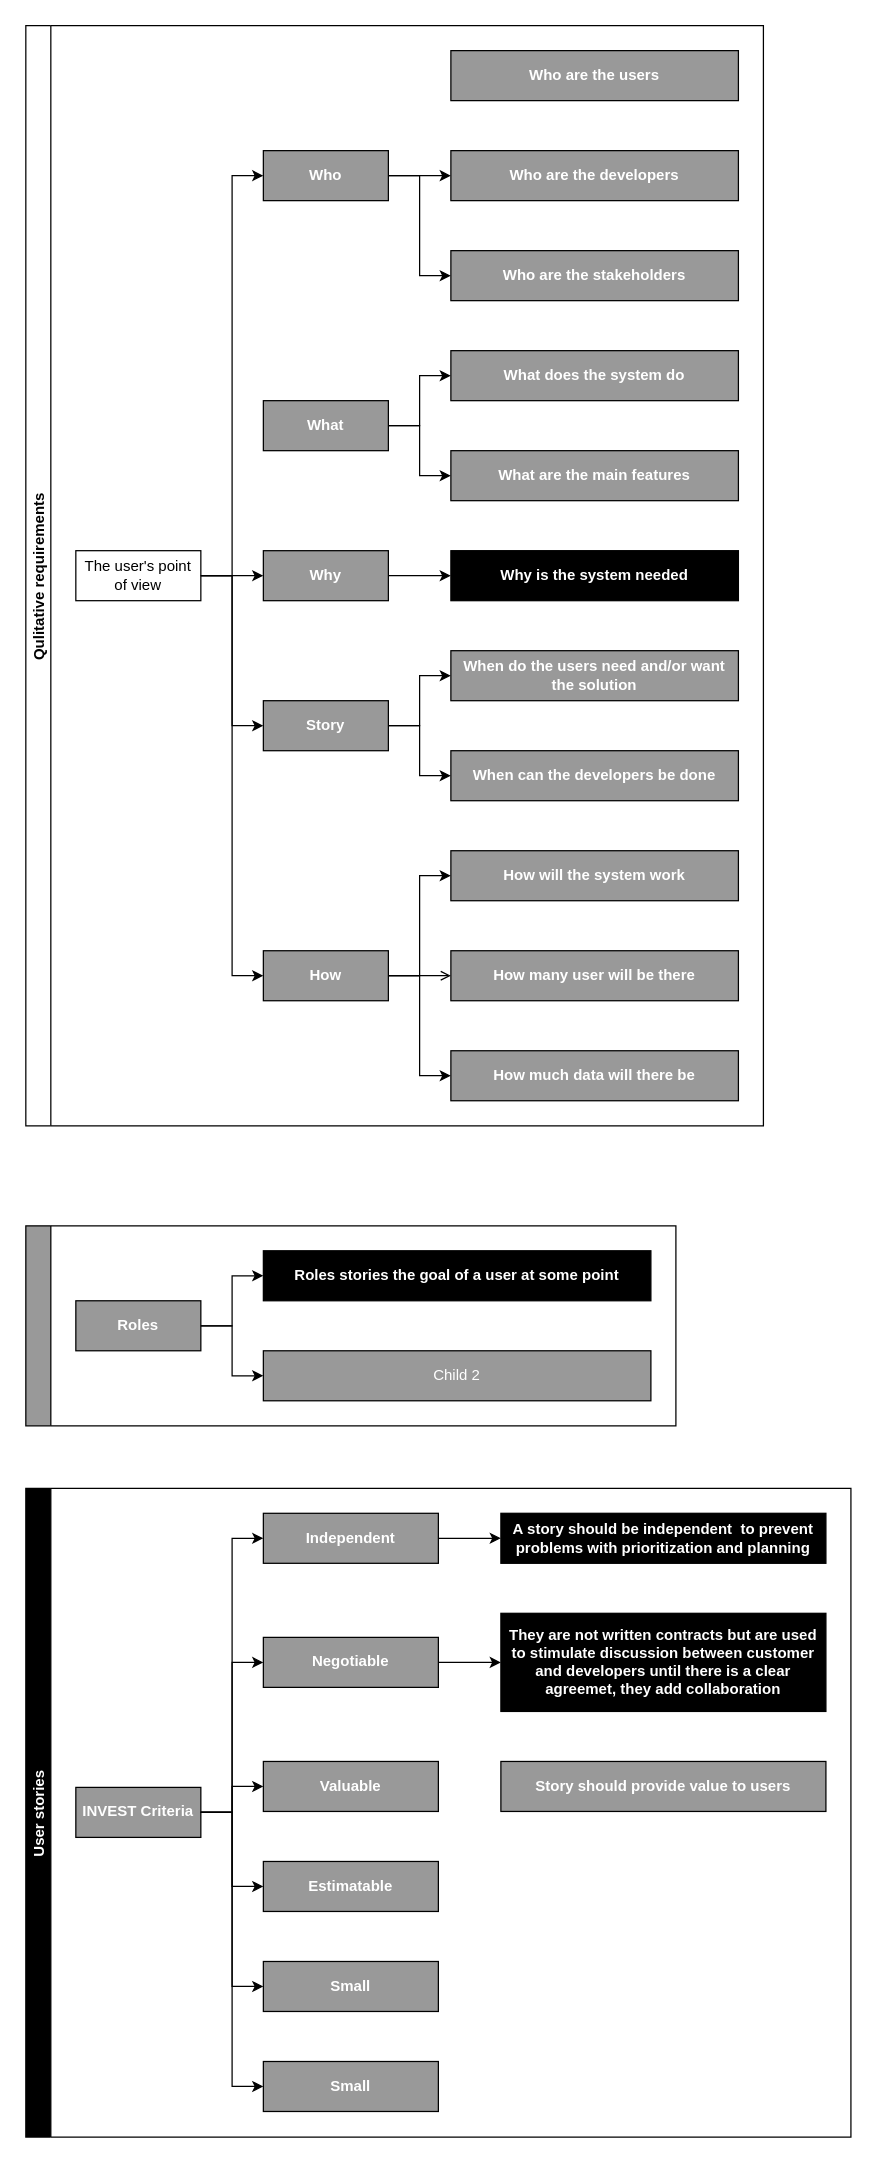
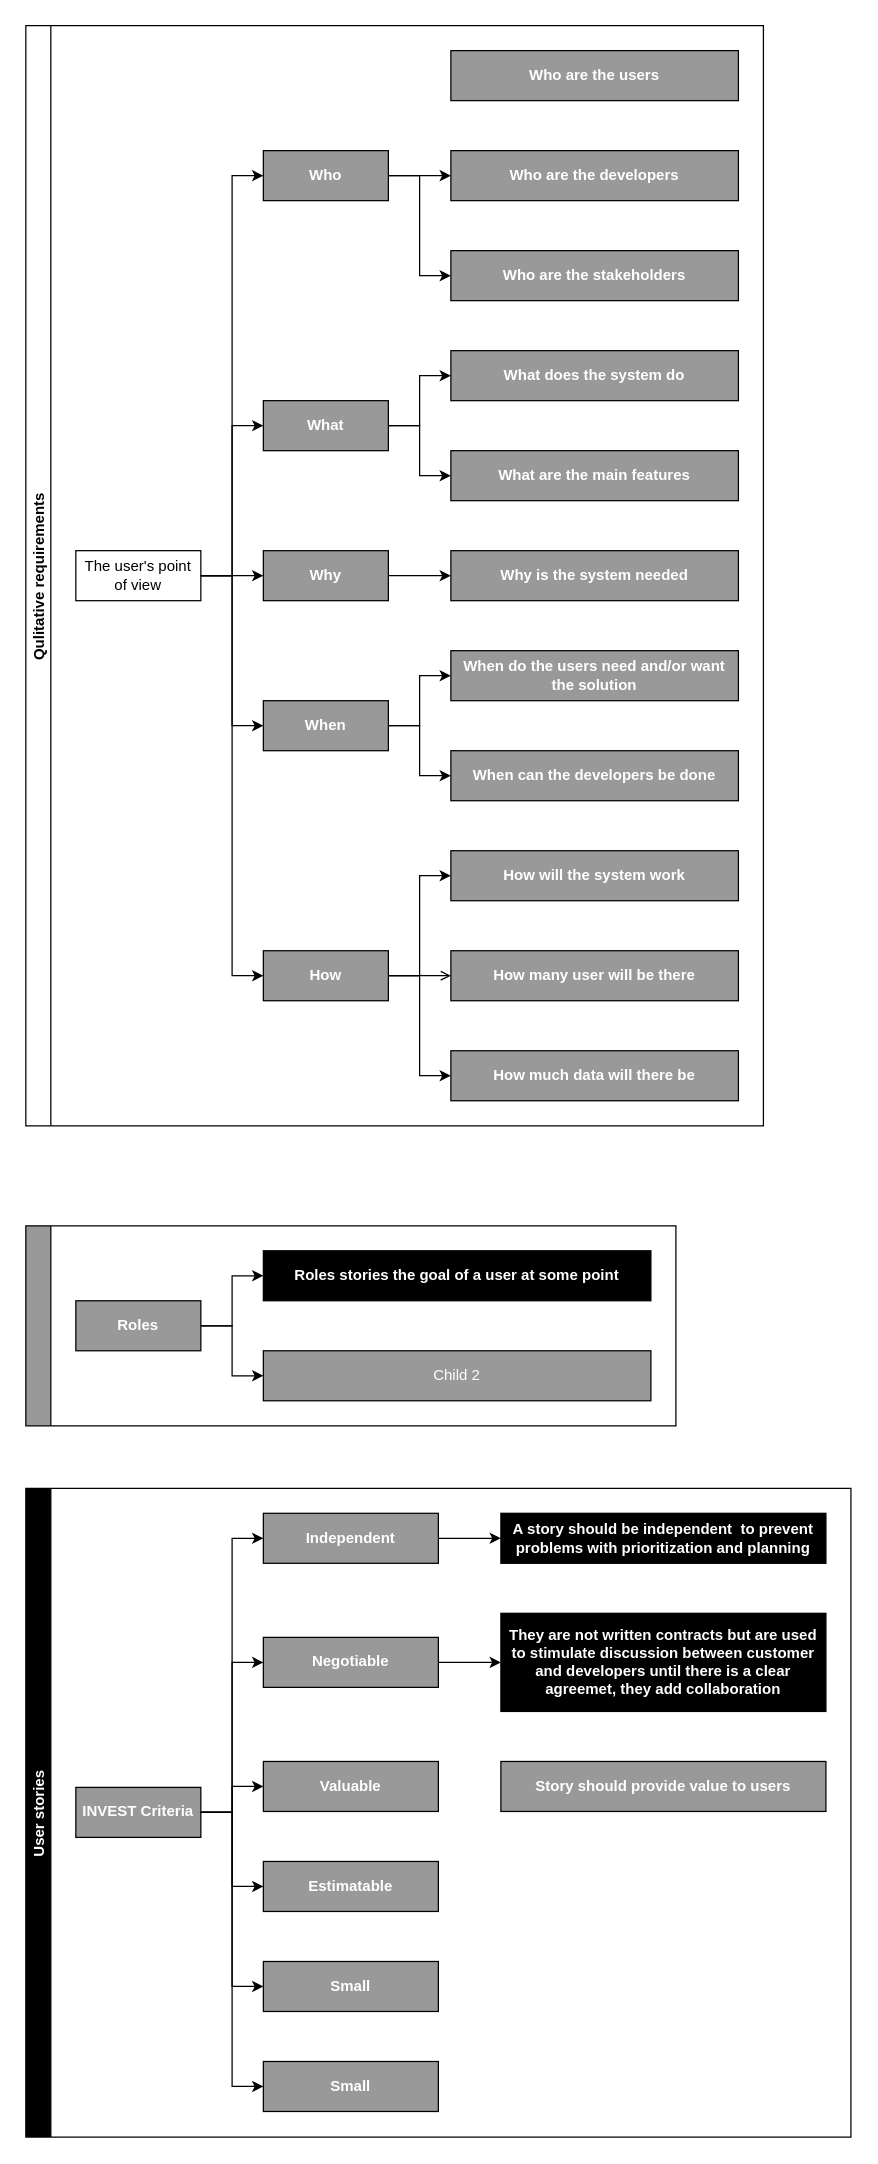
none -> (244, 426)
(594, 576) -> (594, 576)
(326, 726) -> (326, 726)
